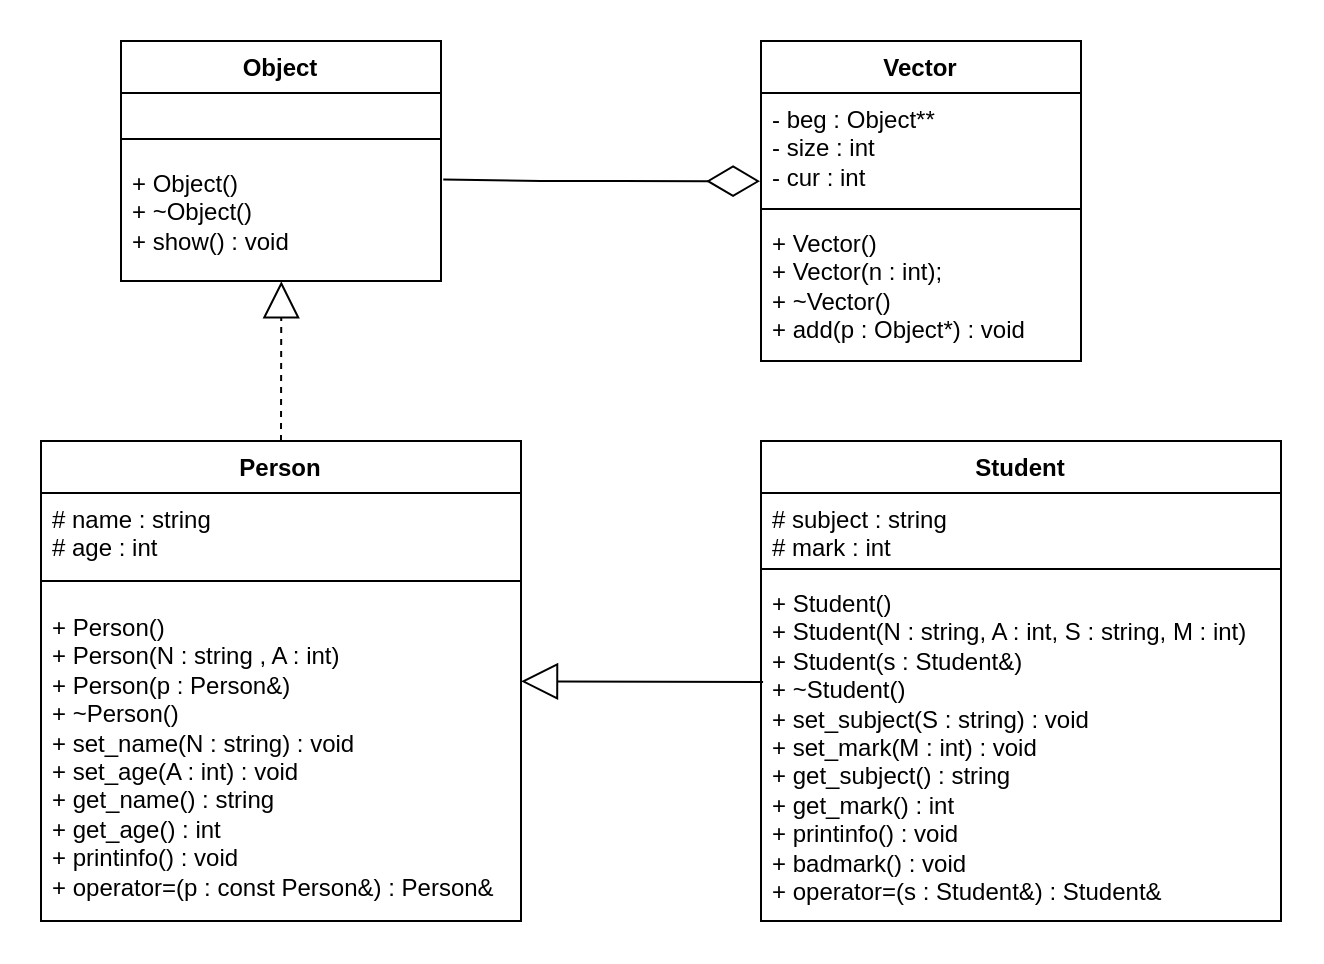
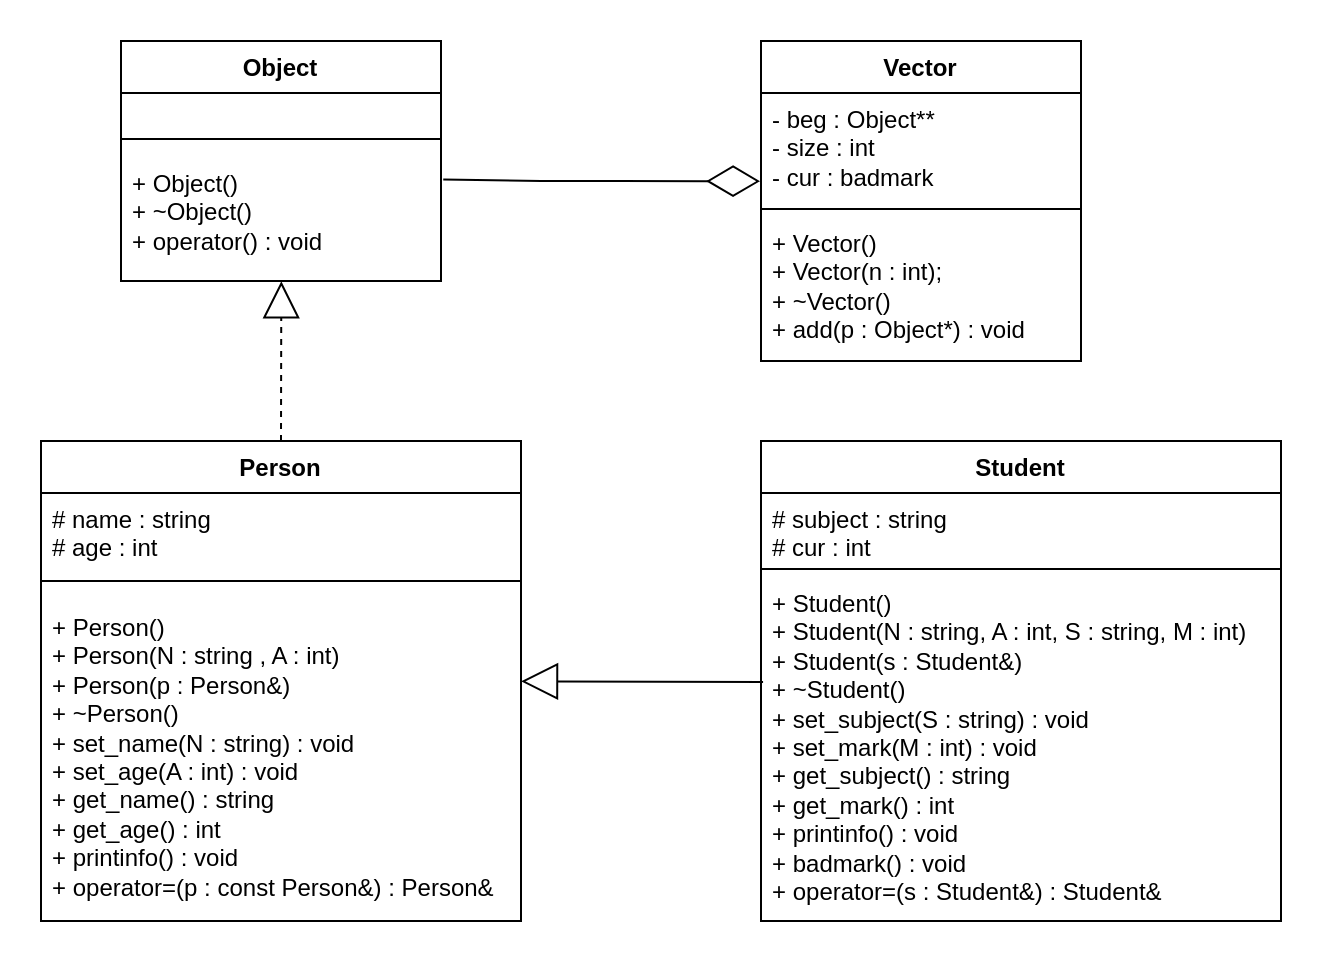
(871, 150) -> (871, 150)
(221, 214) -> (248, 214)
(881, 536) -> (881, 536)
